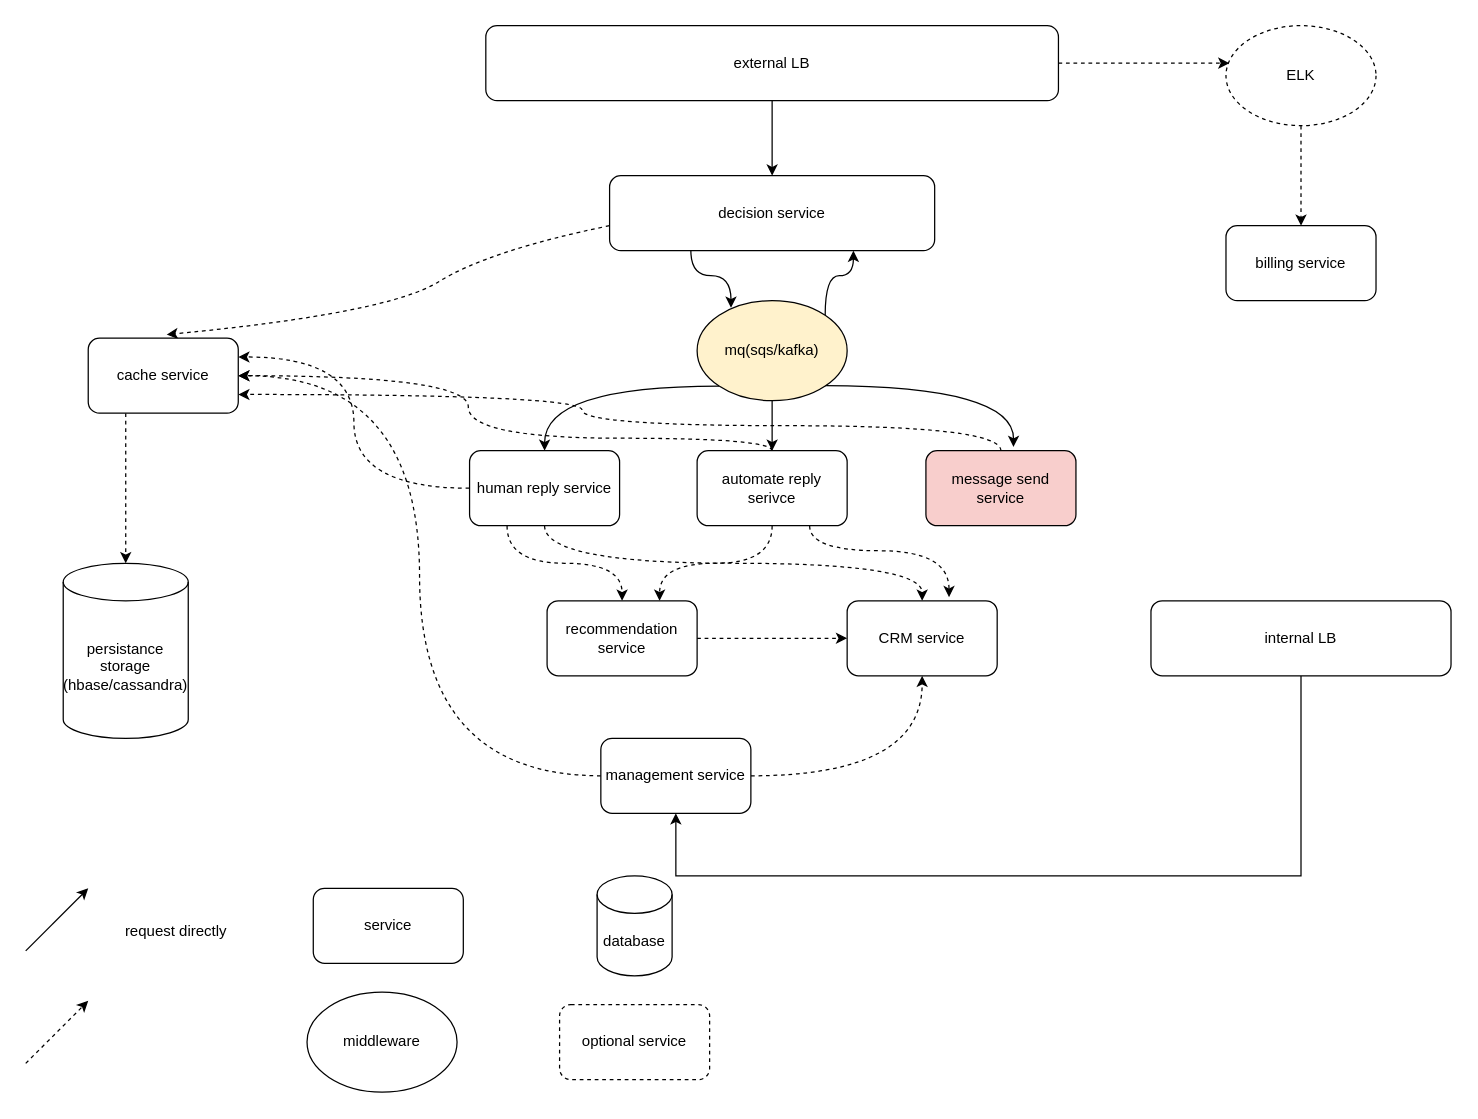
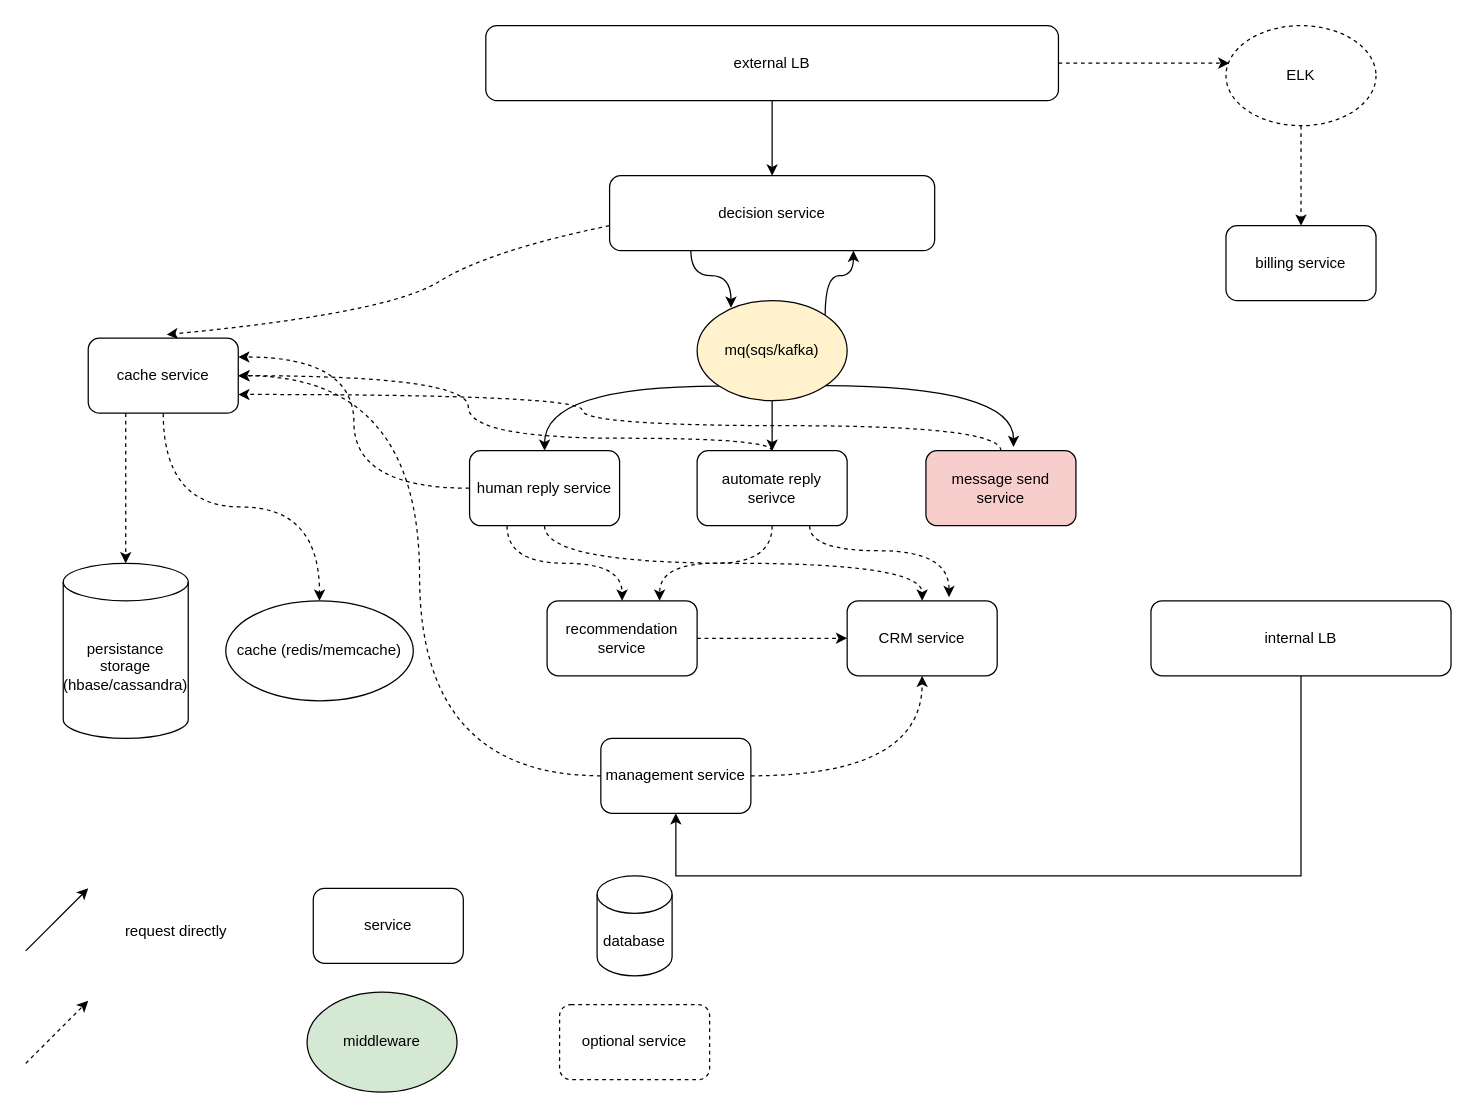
none -> (237, 507)
none -> (319, 651)
(382, 1042) -> (382, 1042)
